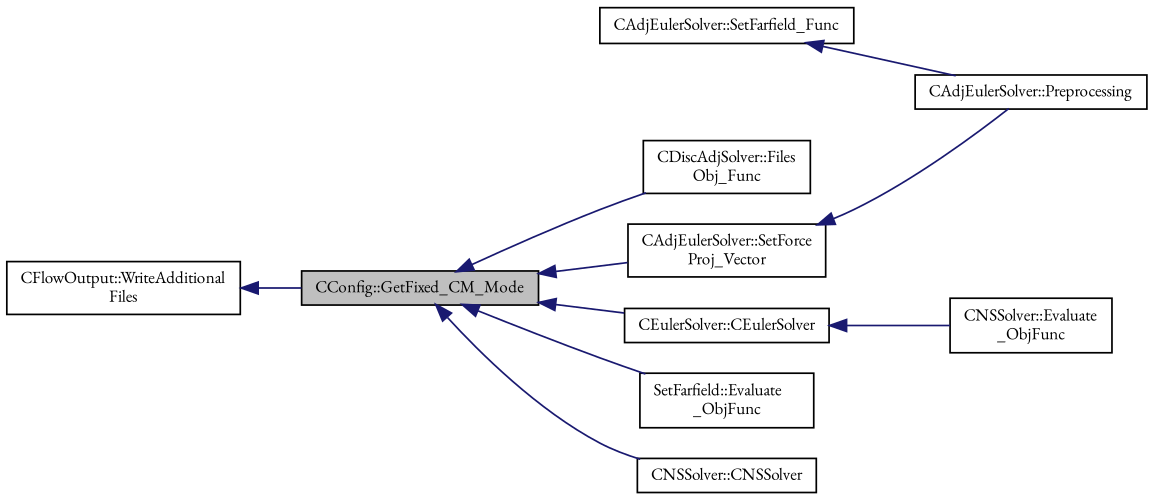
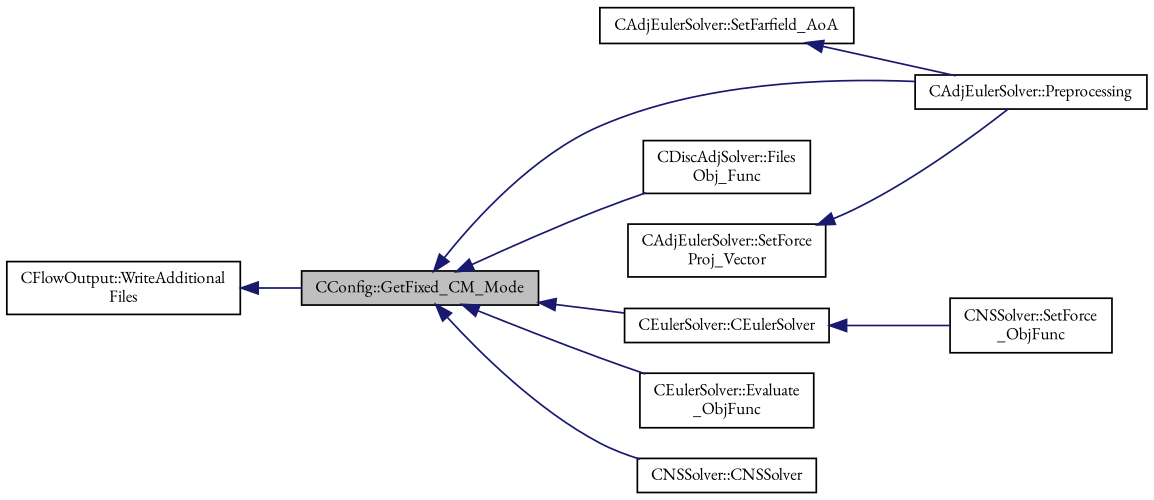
(727, 26) -> (727, 26)
(592, 267) -> (654, 107)
(1031, 325) -> (1031, 325)
(727, 400) -> (727, 400)
